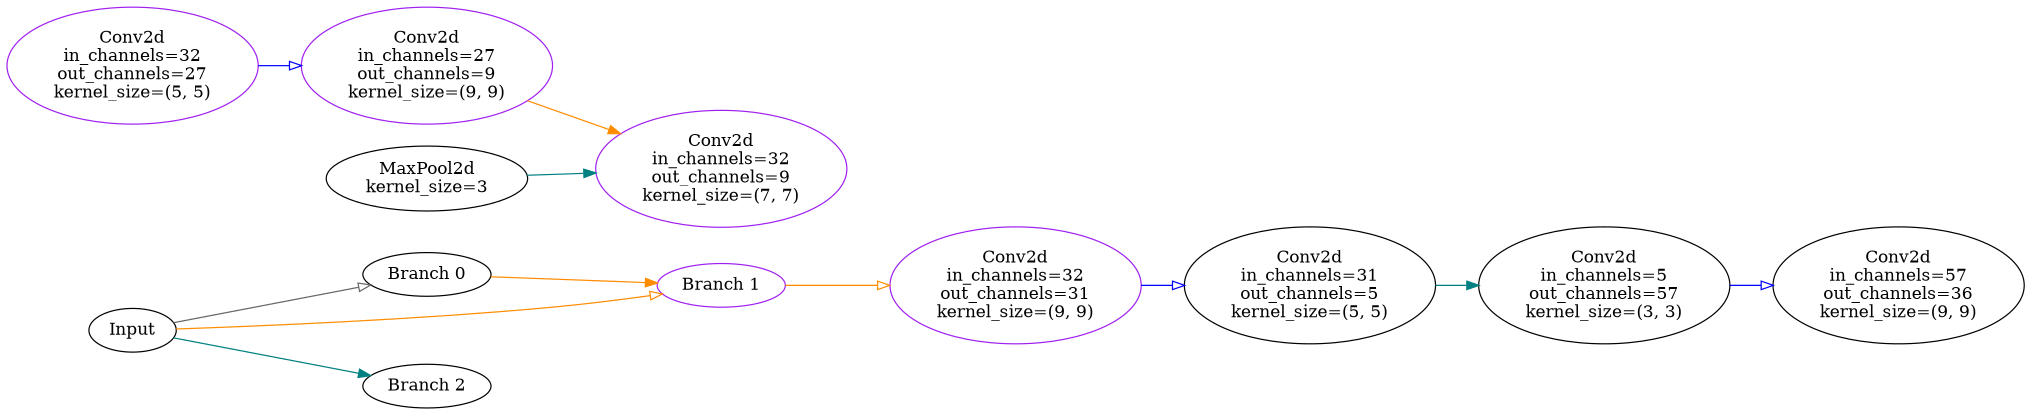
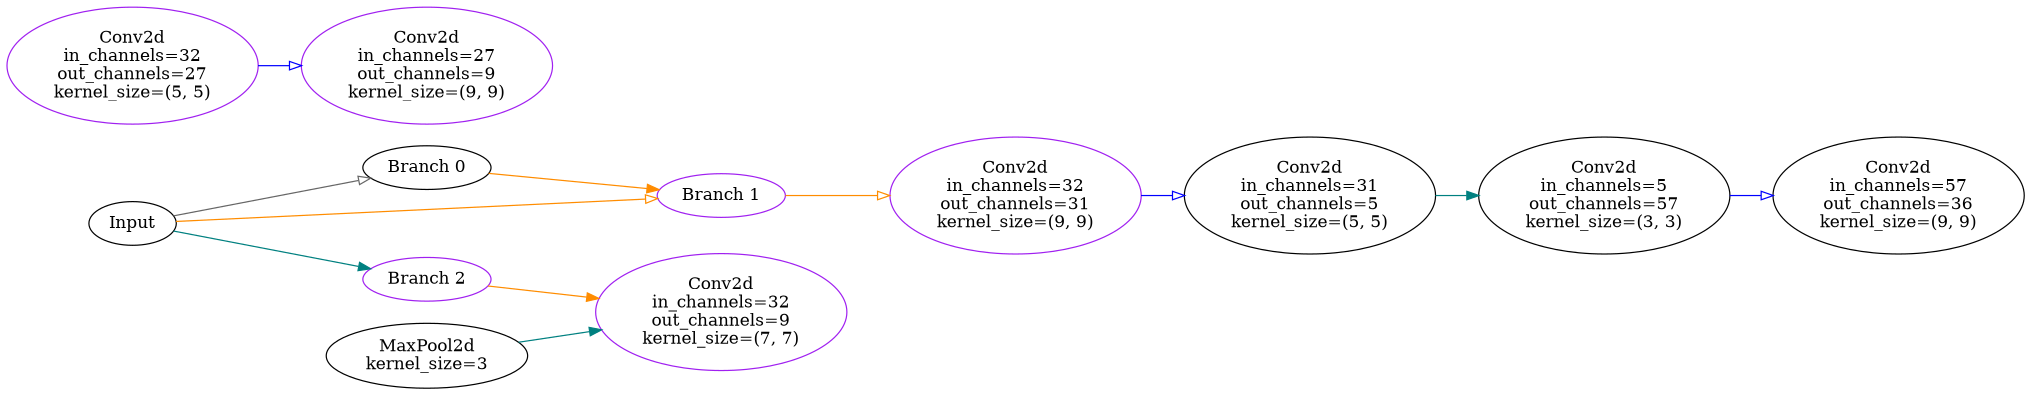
(568, 115) -> (537, 292)
(427, 386) -> (427, 279)
